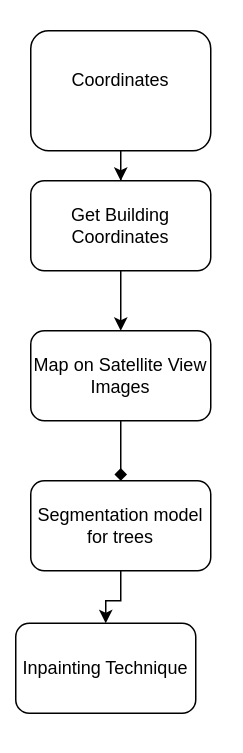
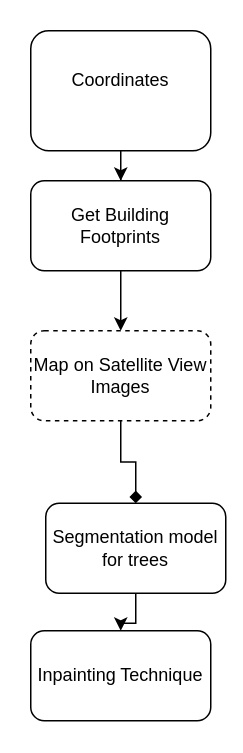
(121, 226) -> (121, 226)
(121, 376) -> (121, 376)
(121, 526) -> (136, 548)
(106, 668) -> (121, 676)
